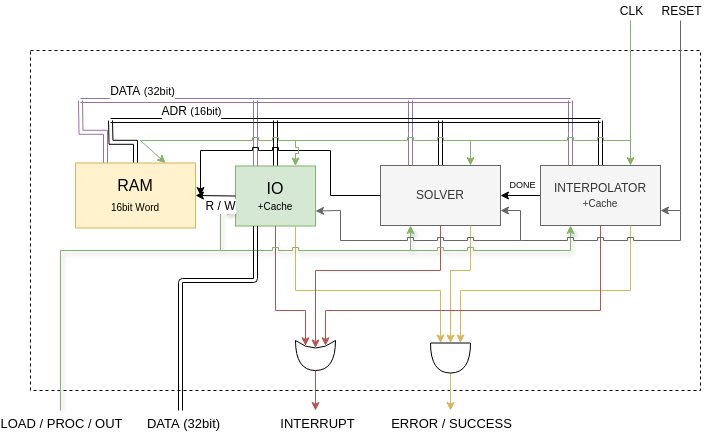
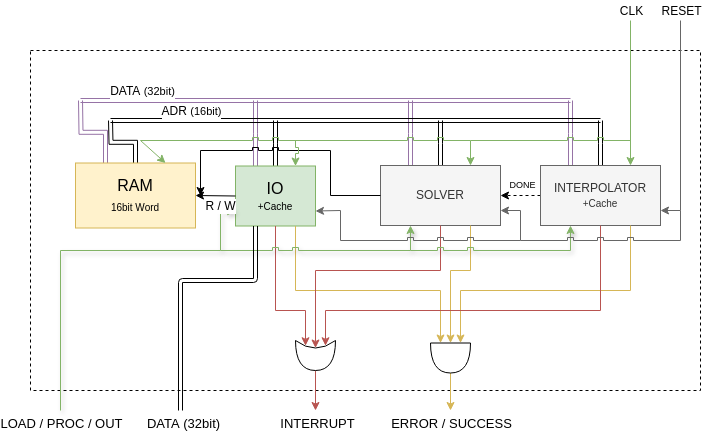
(524, 196) -> (524, 196)
